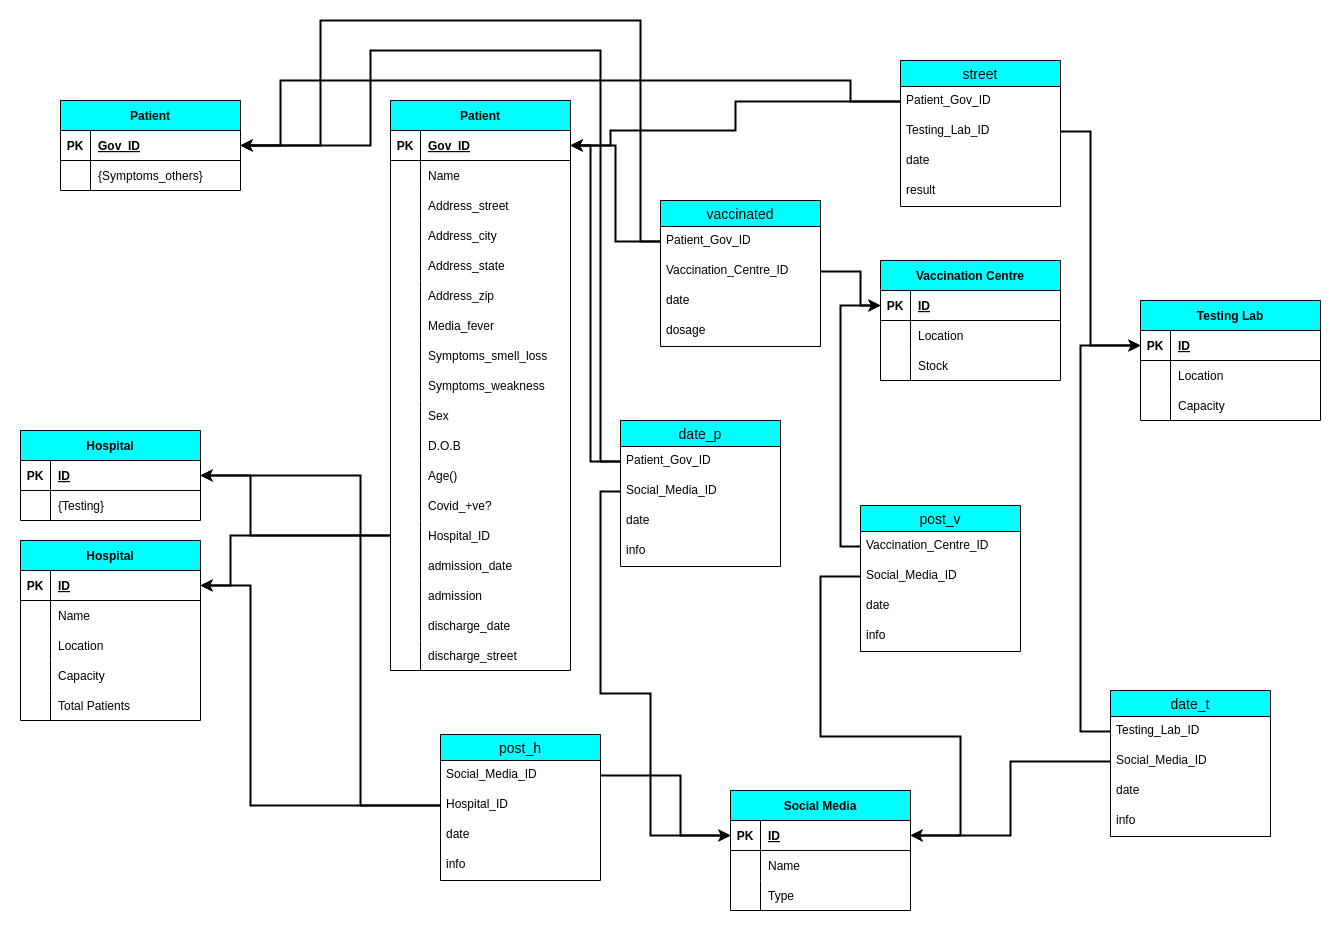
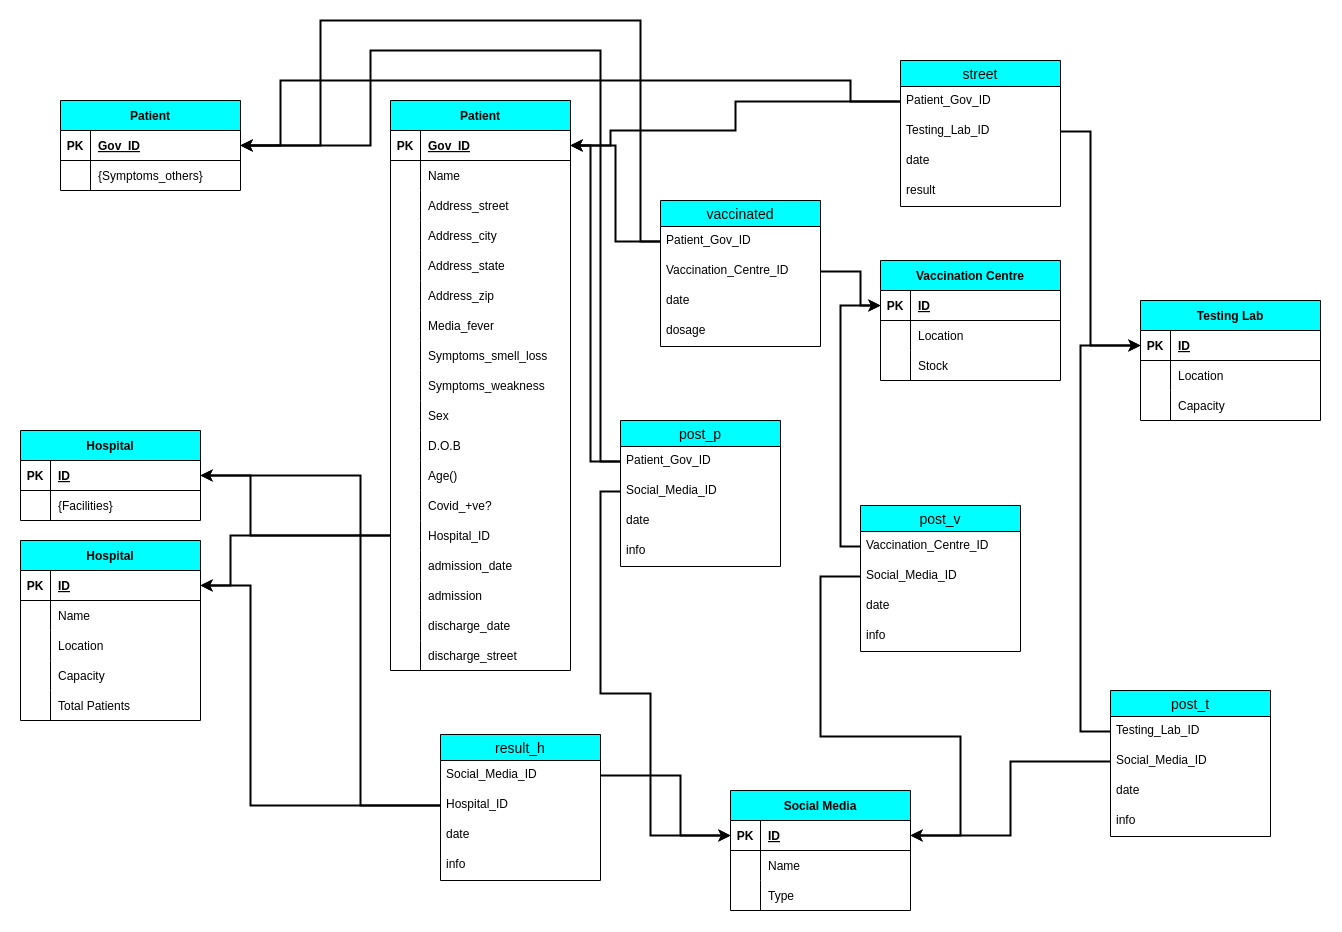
(700, 434) -> (700, 434)
(87, 506) -> (92, 506)
(1190, 704) -> (1190, 704)
(520, 748) -> (520, 748)
